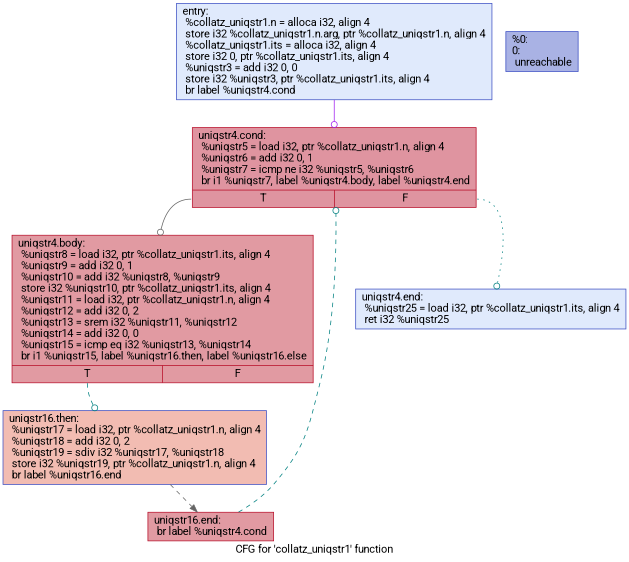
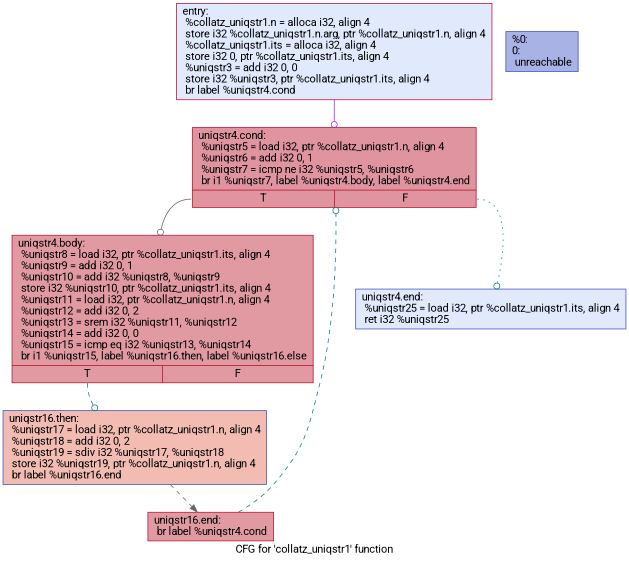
(334, 52) -> (334, 52)
